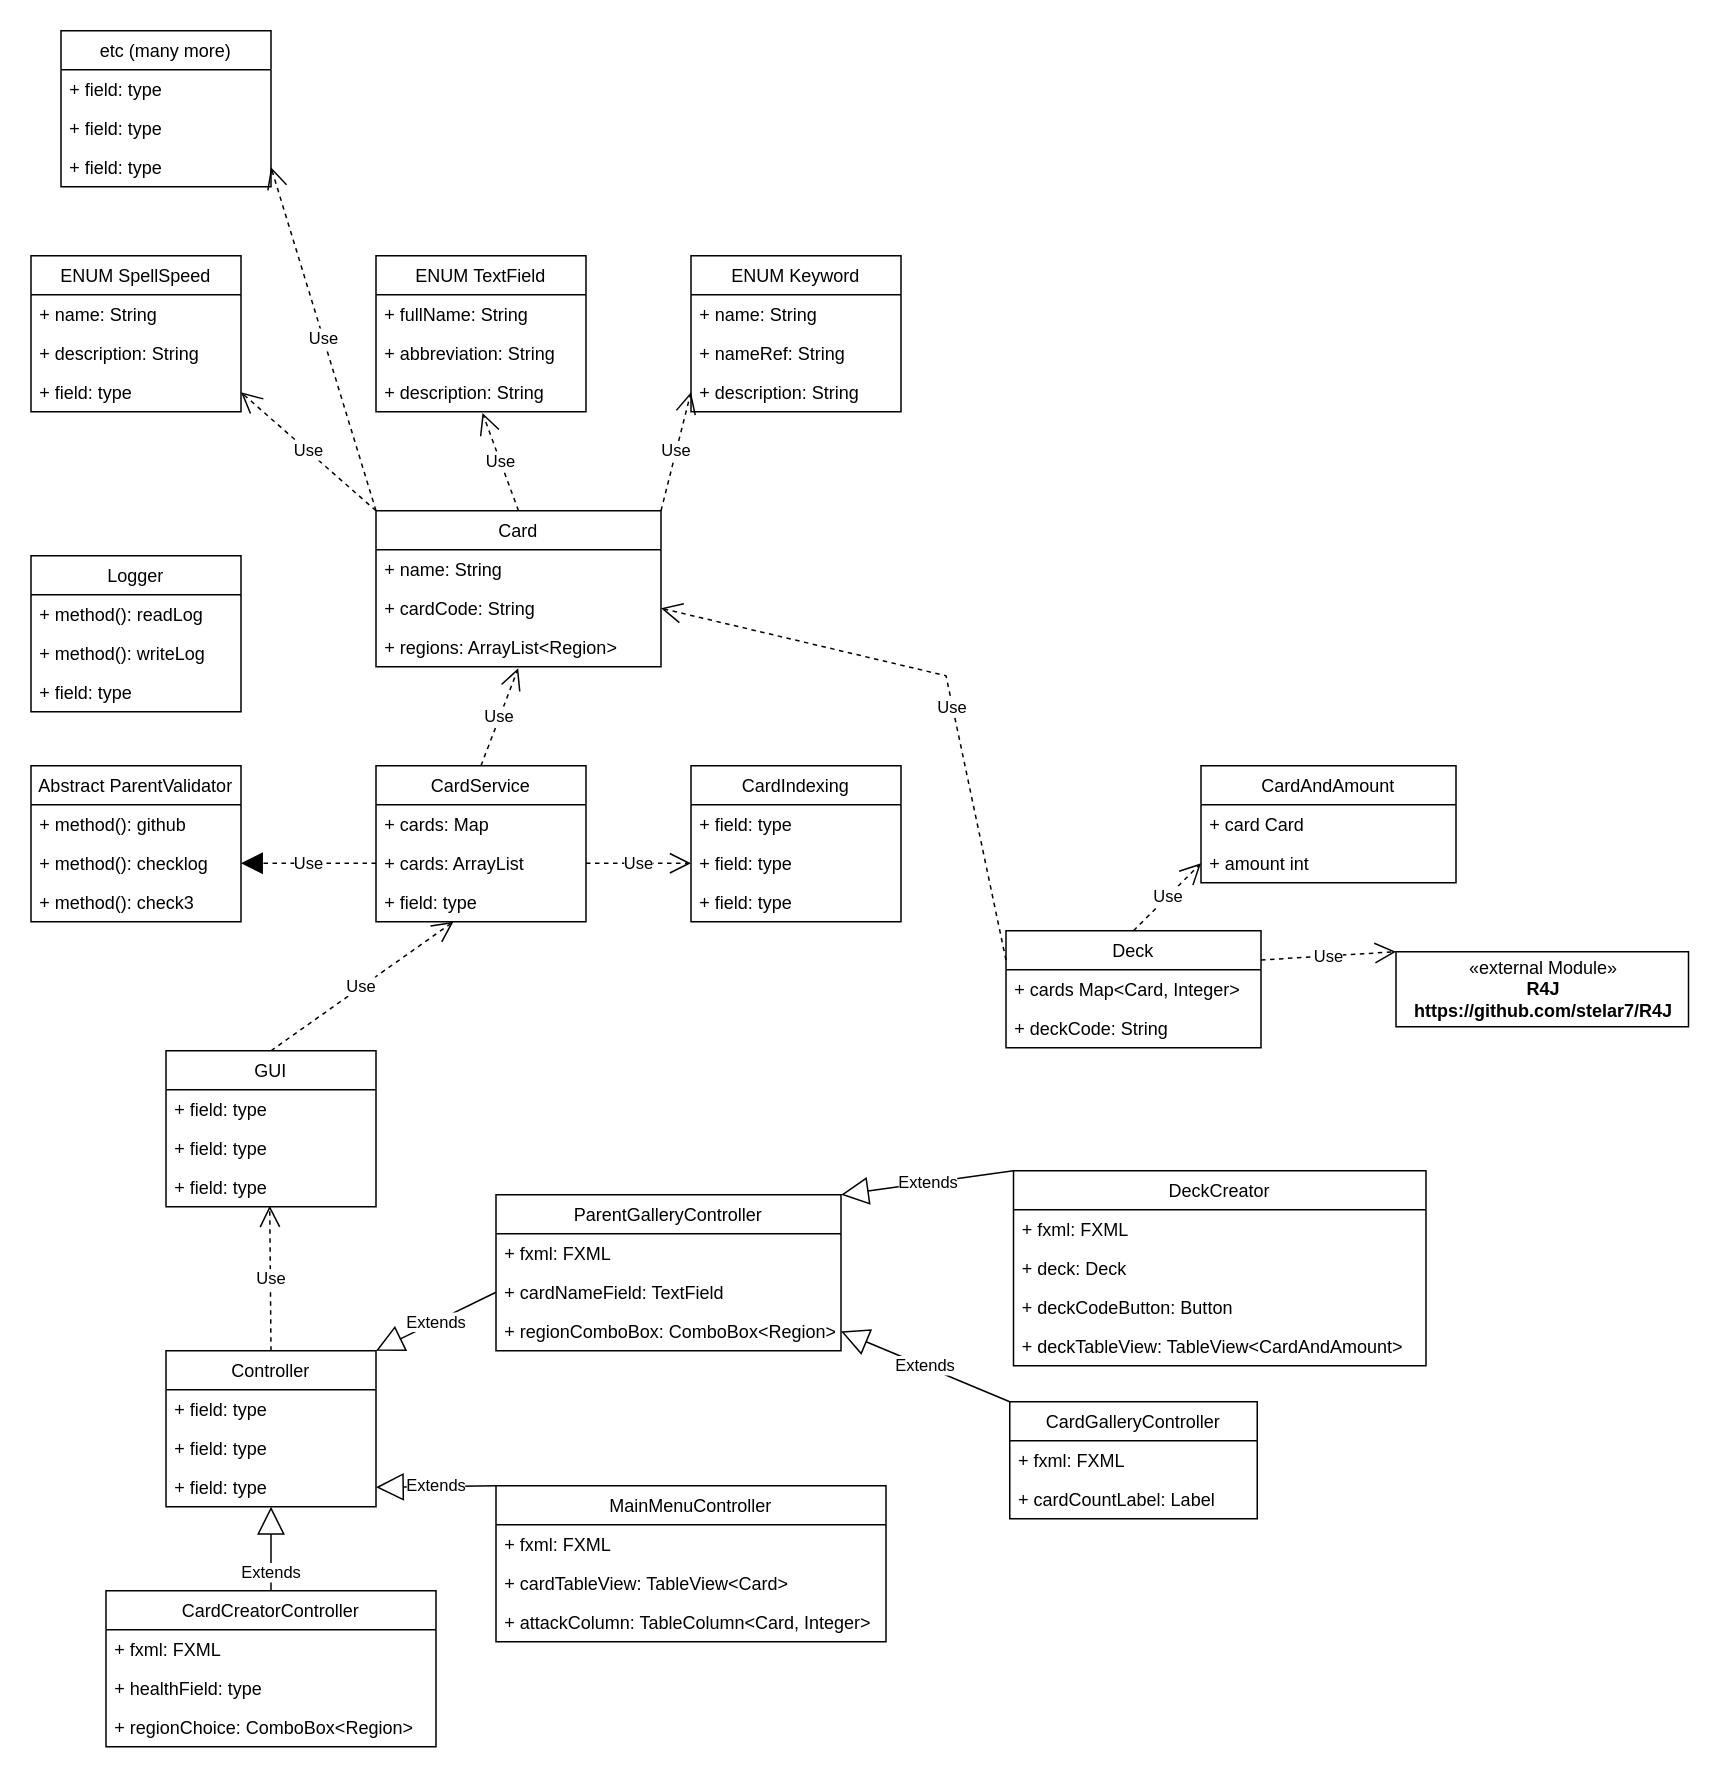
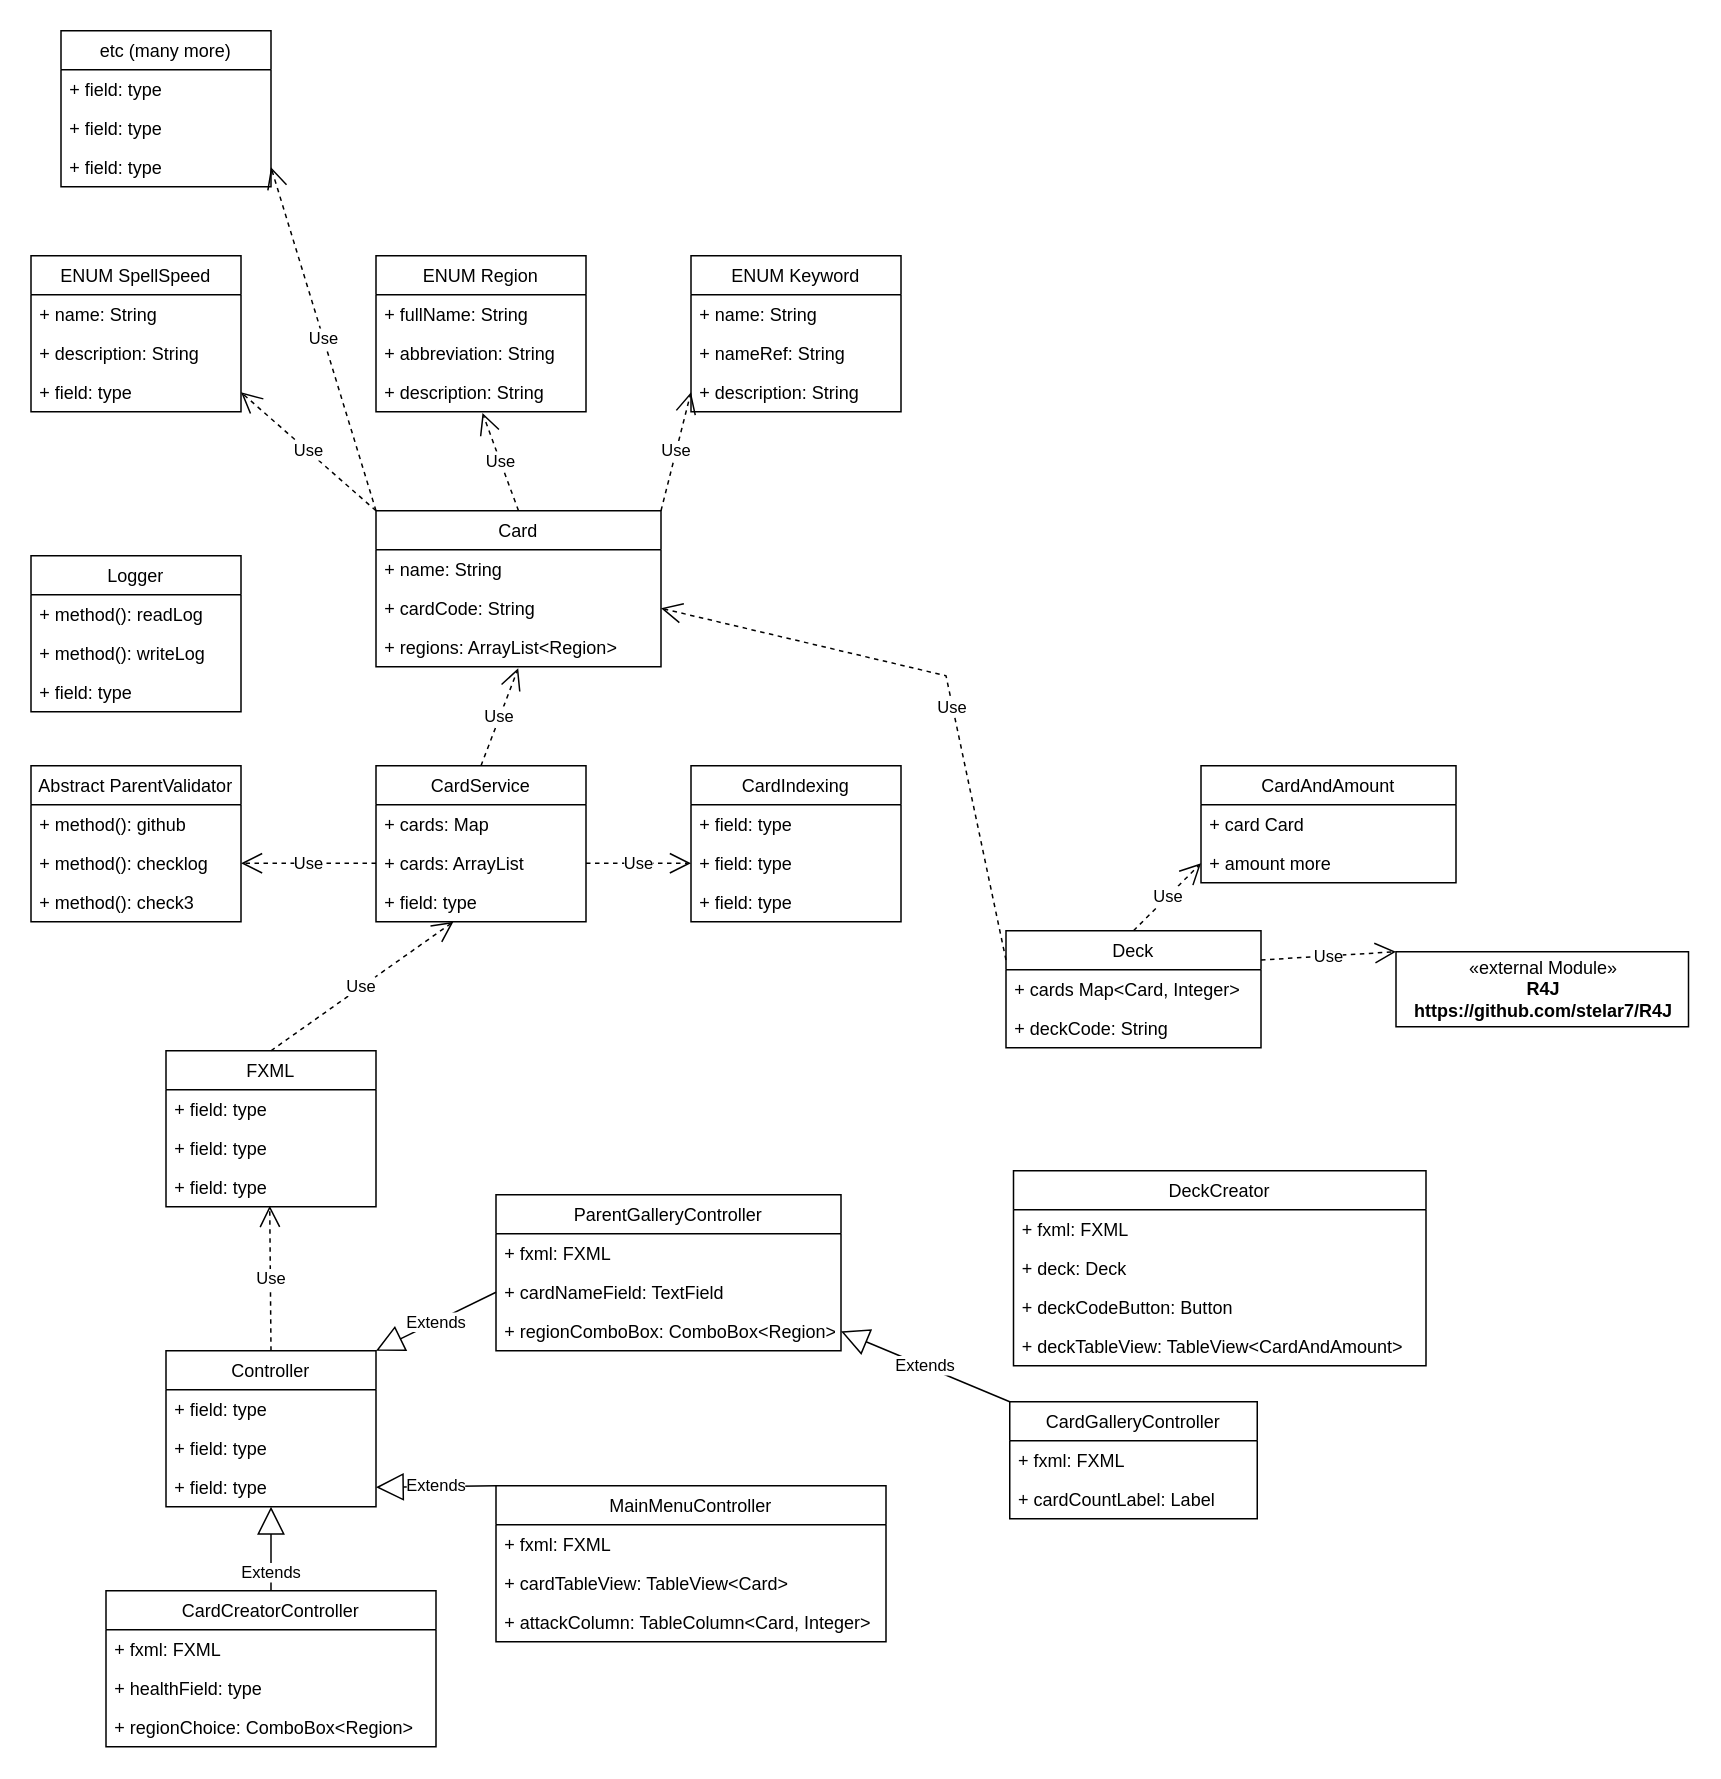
(480, 276) -> (480, 276)
(263, 863) -> (255, 863)
(1262, 864) -> (1270, 864)
(270, 1071) -> (270, 1071)
(939, 1181) -> none
